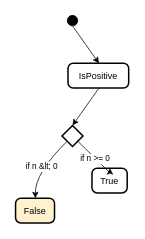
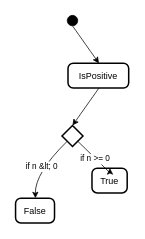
(35, 211) -> (35, 211)
